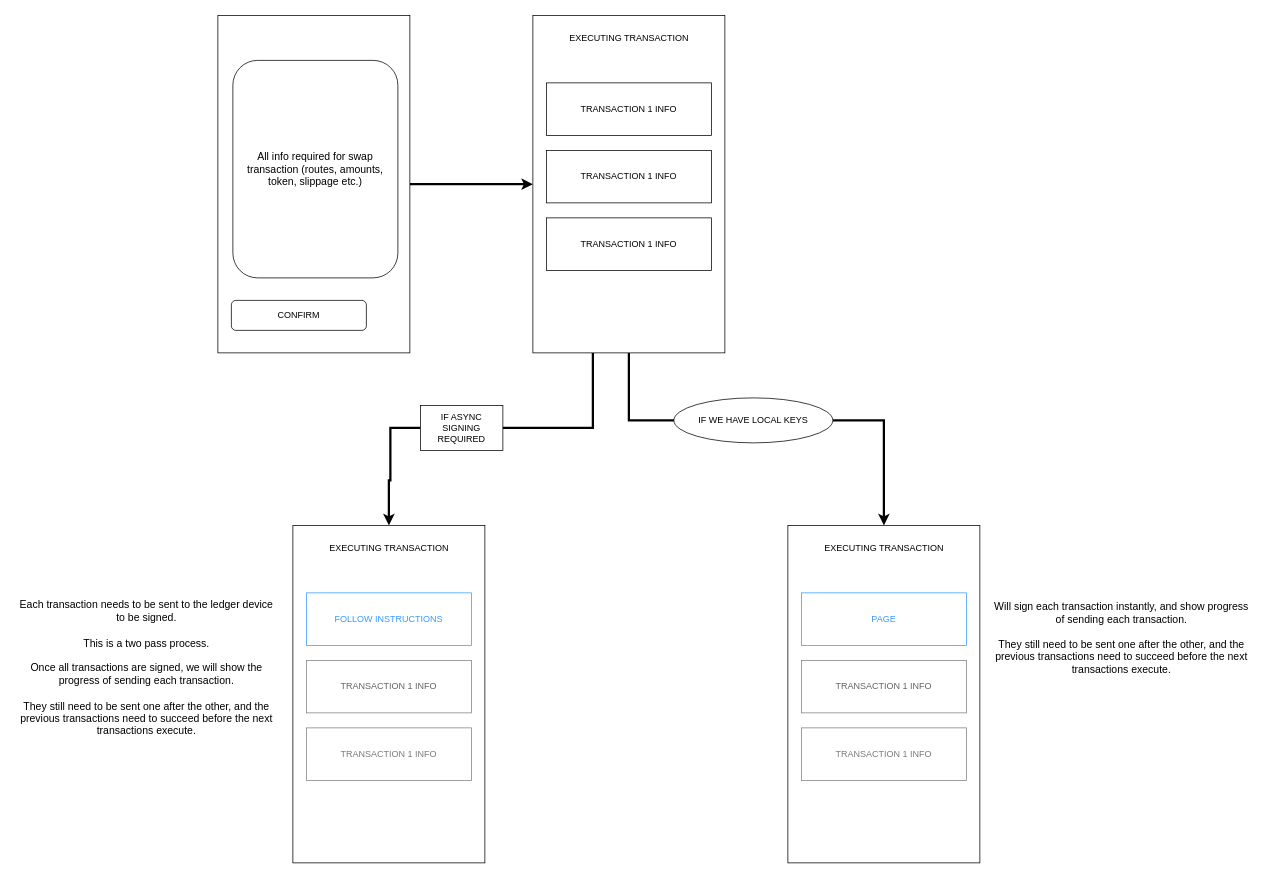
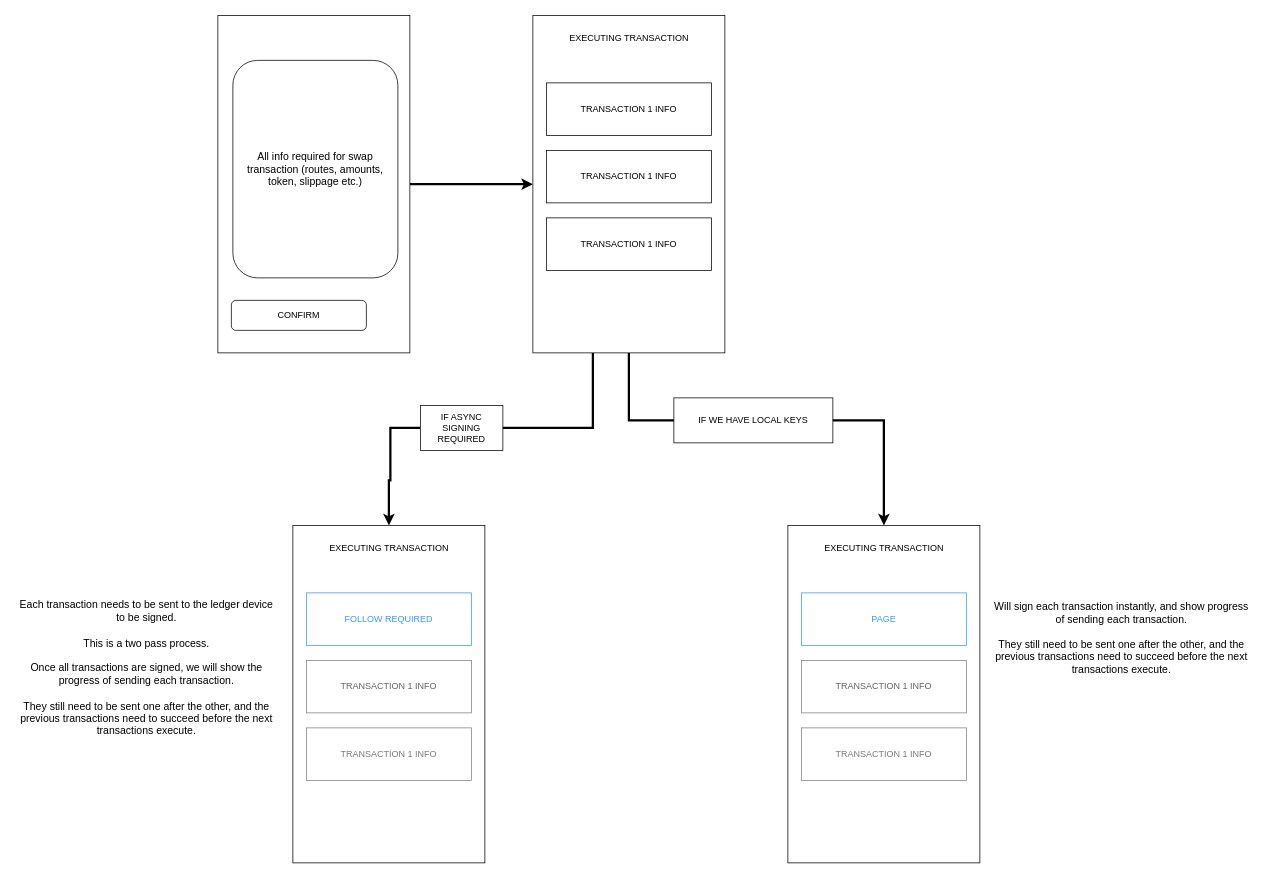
(753, 420) -> (753, 420)
(389, 619) -> (389, 619)
